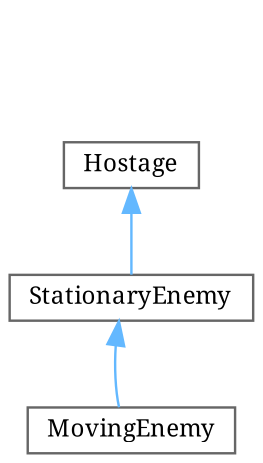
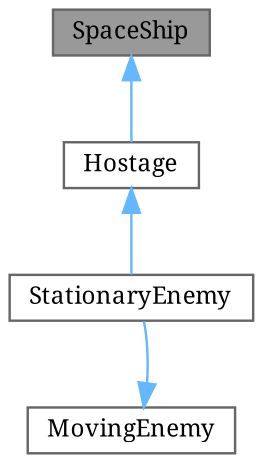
none -> (131, 33)
(115, 377) -> (147, 352)
